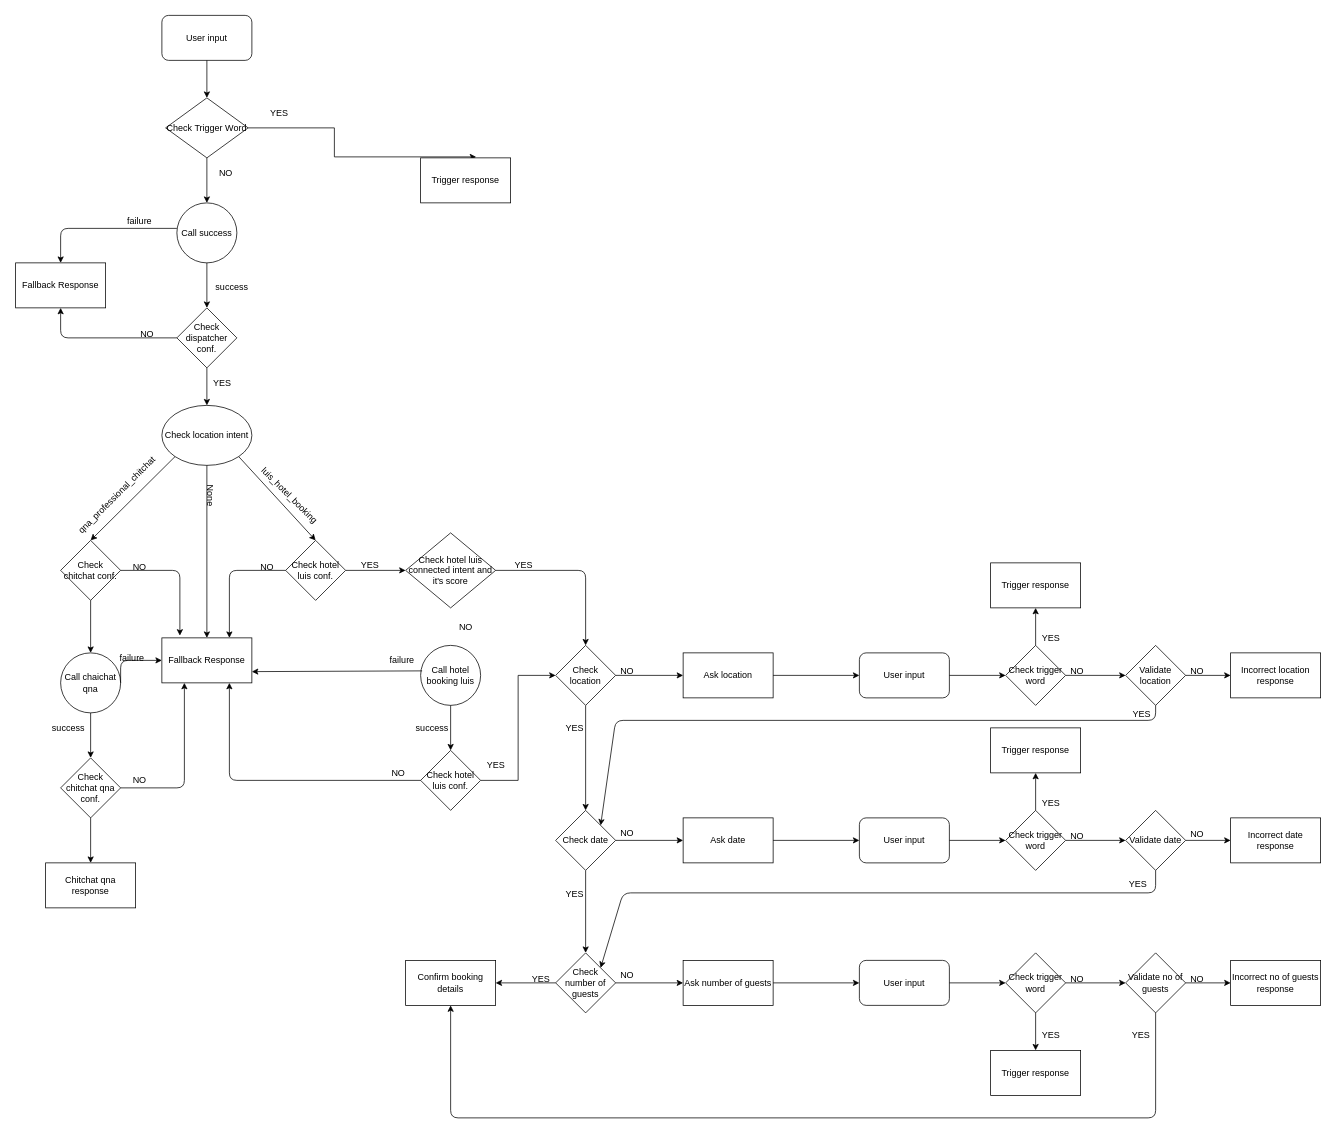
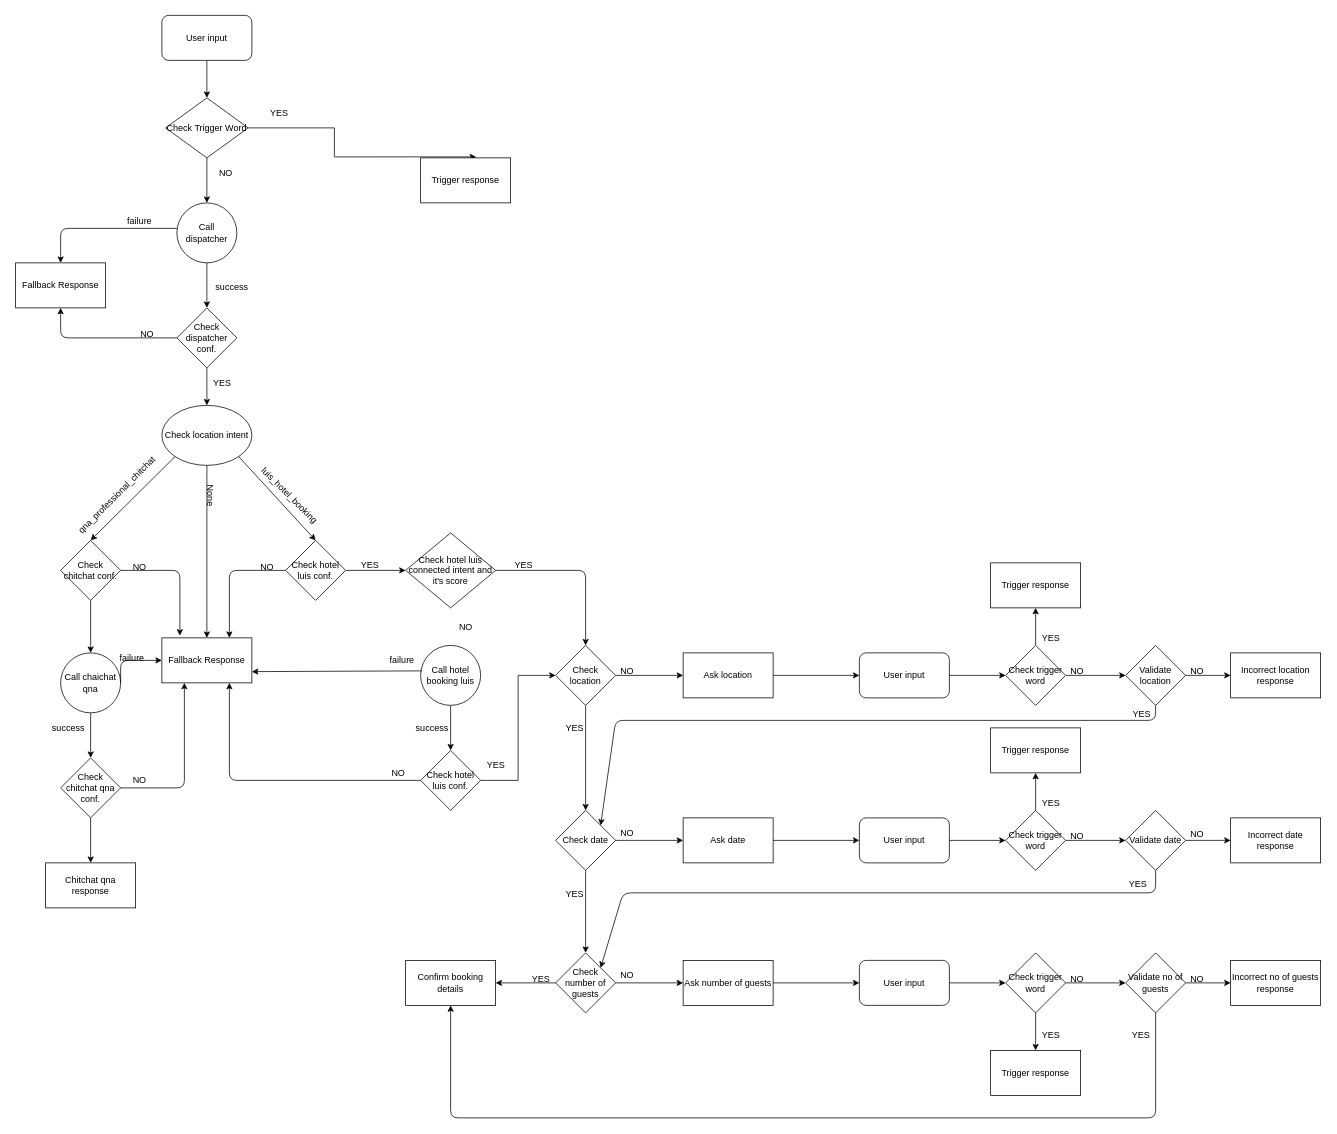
(207, 233) -> (207, 233)
